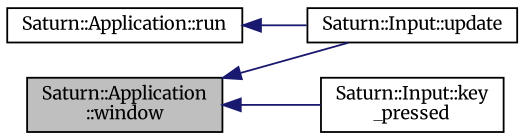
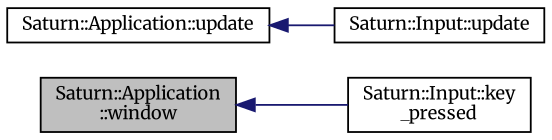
(125, 25) -> (138, 25)
(294, 58) -> none
